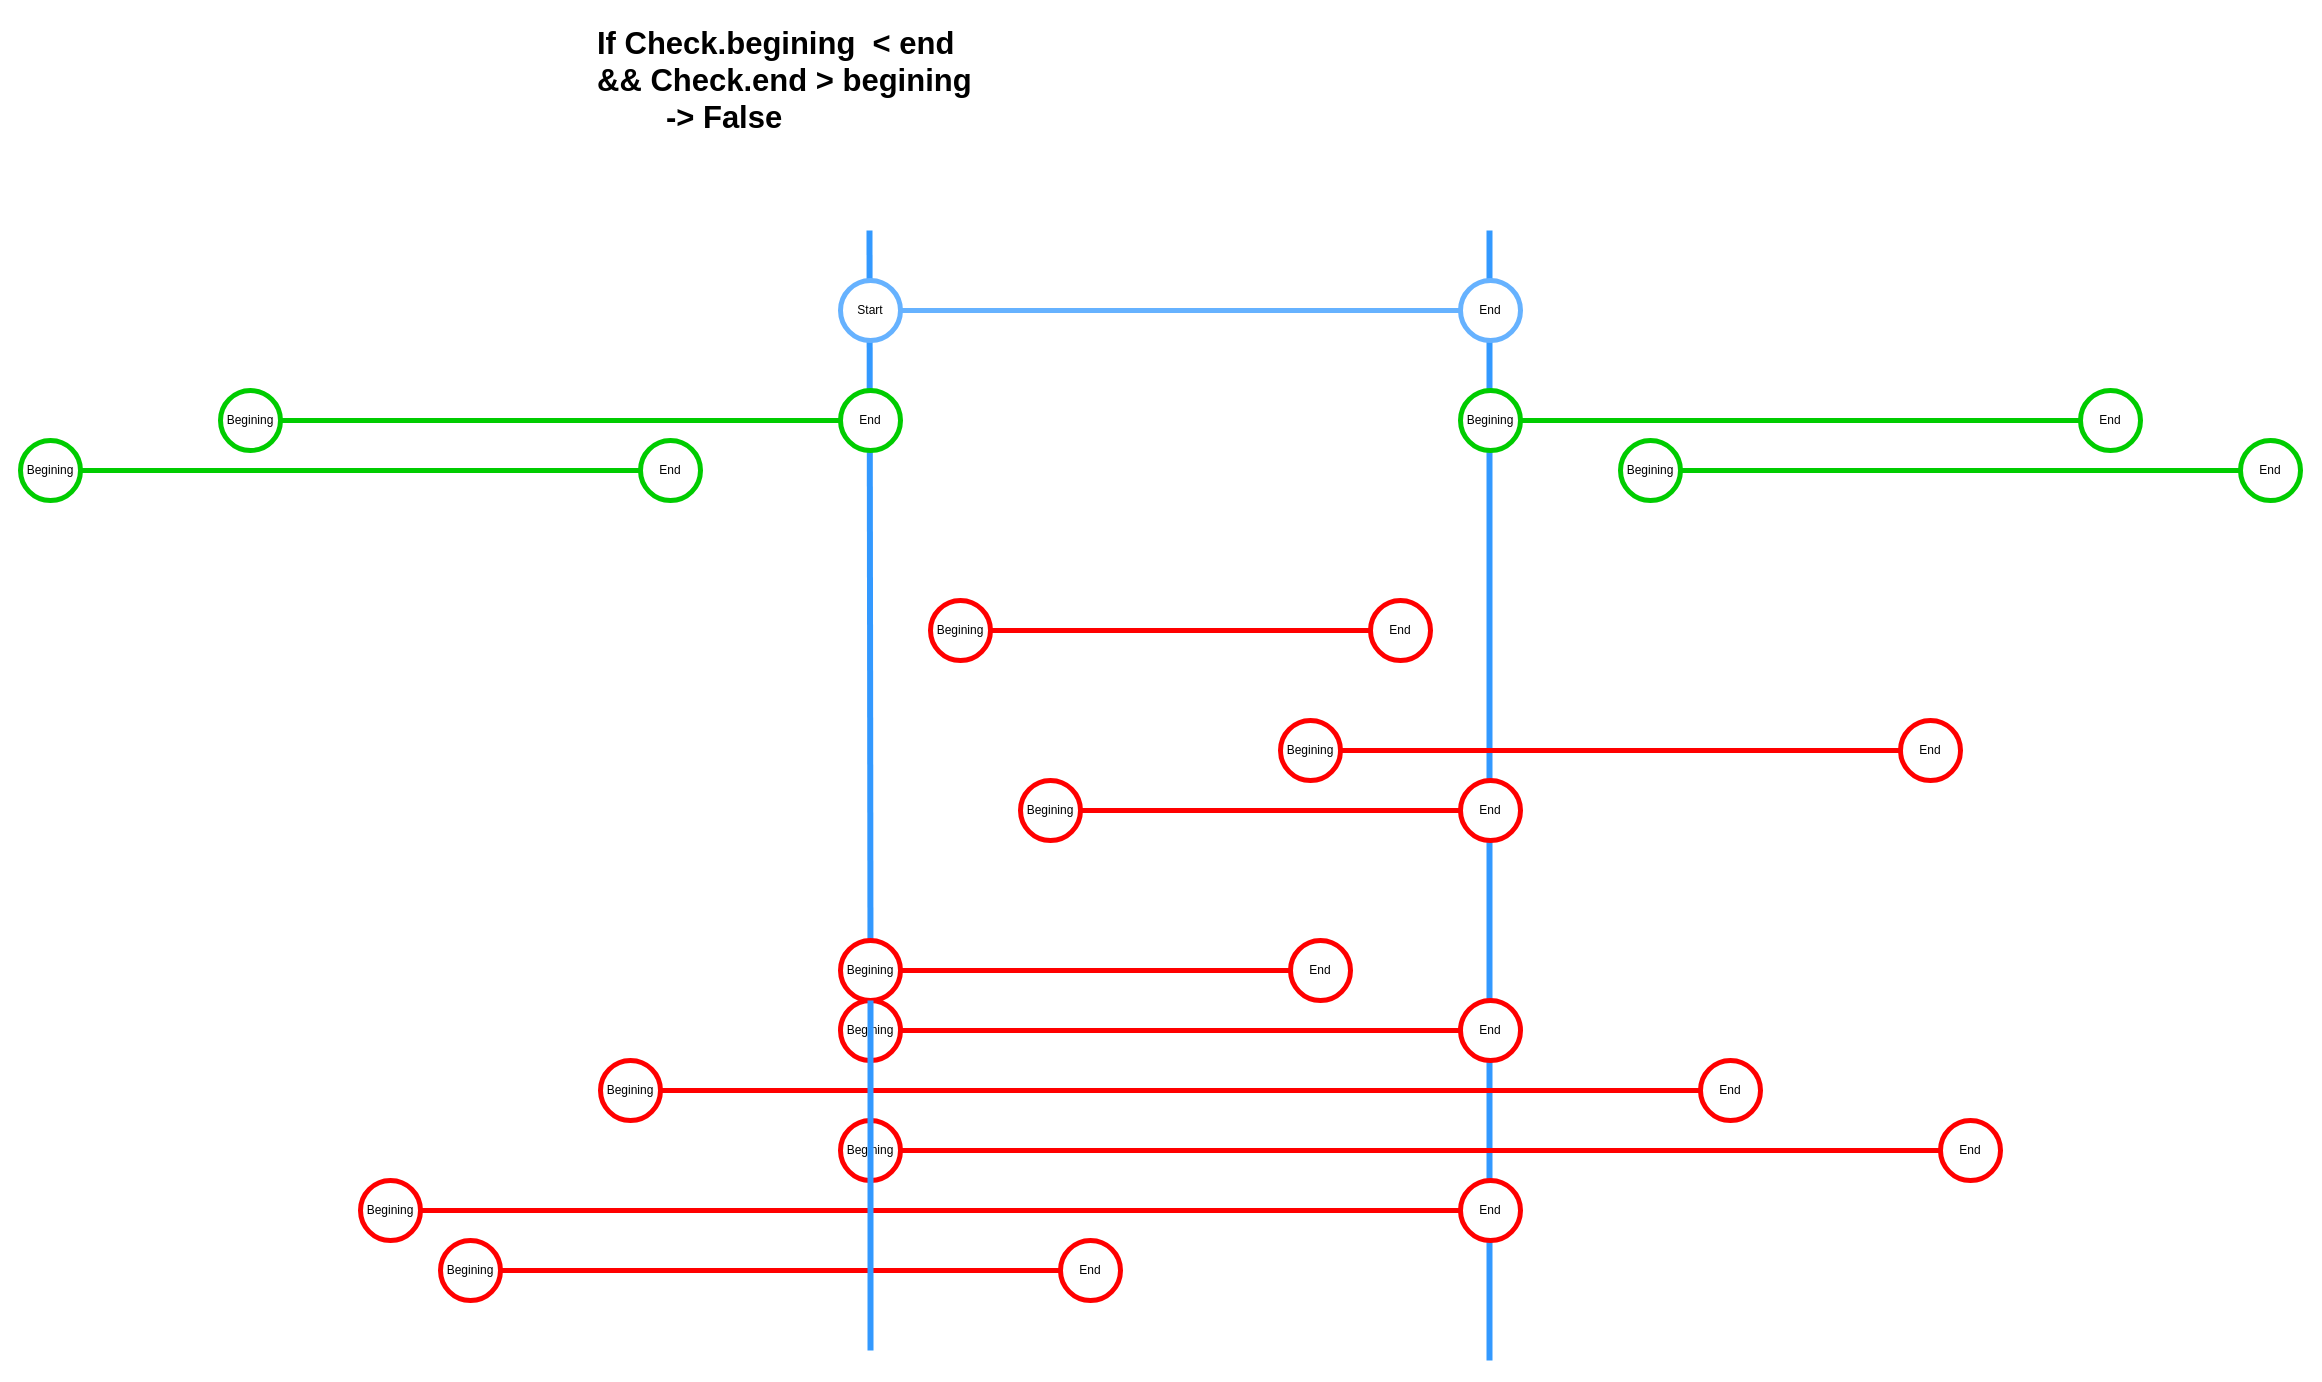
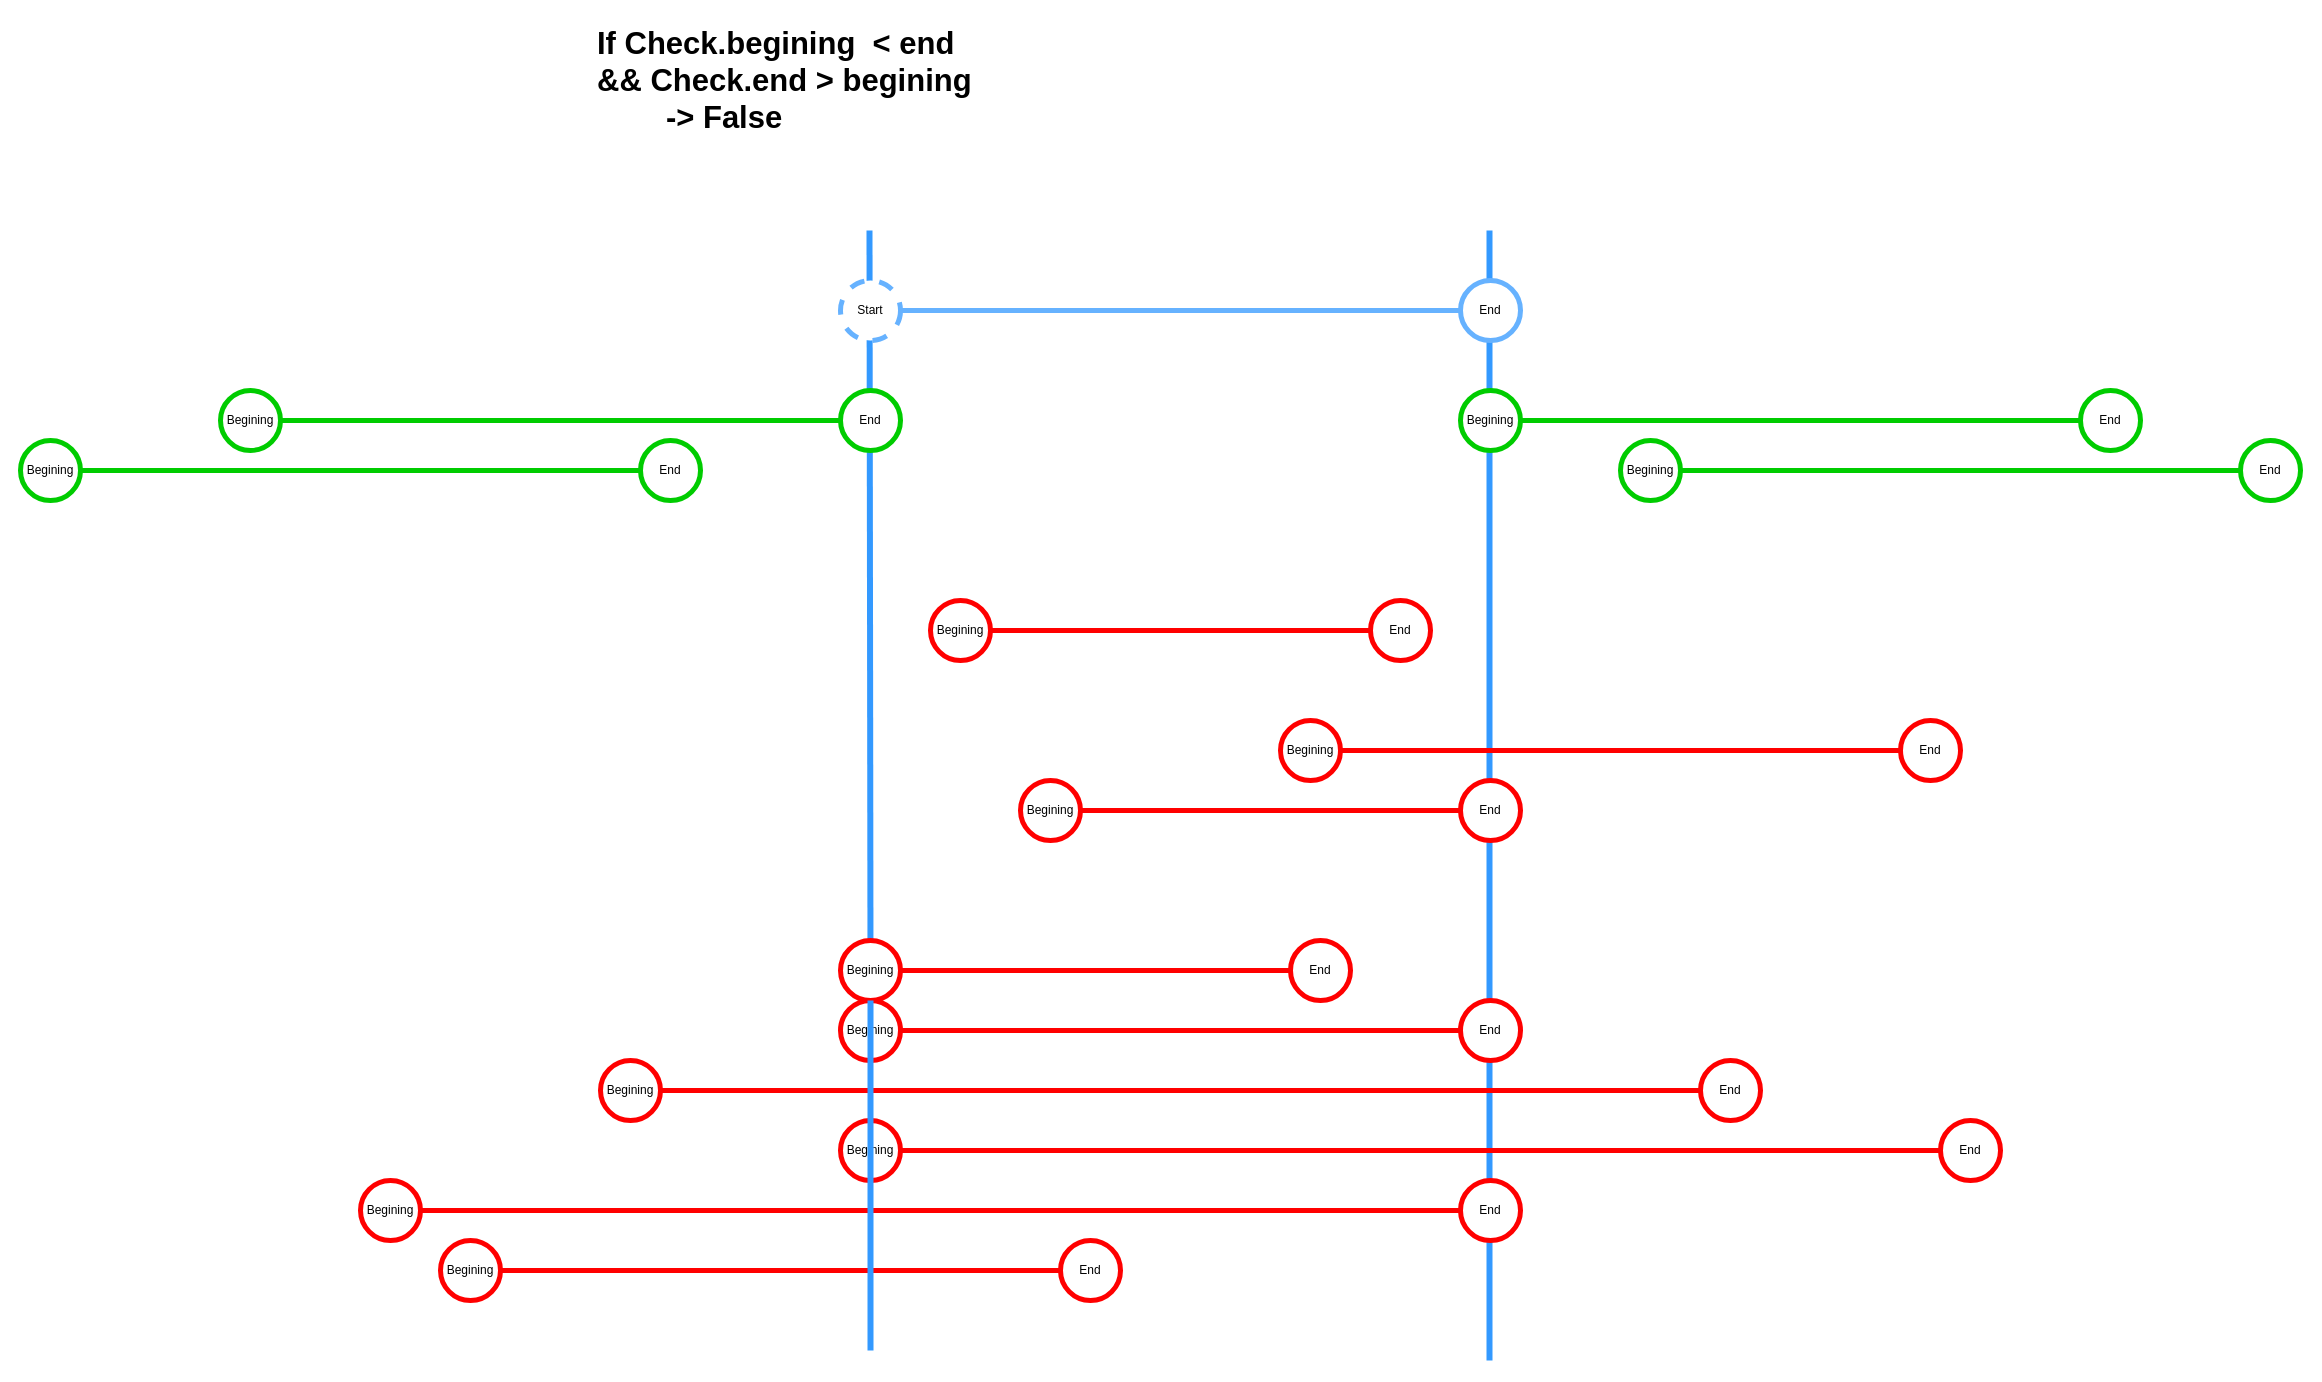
(871, 311) -> (871, 311)
